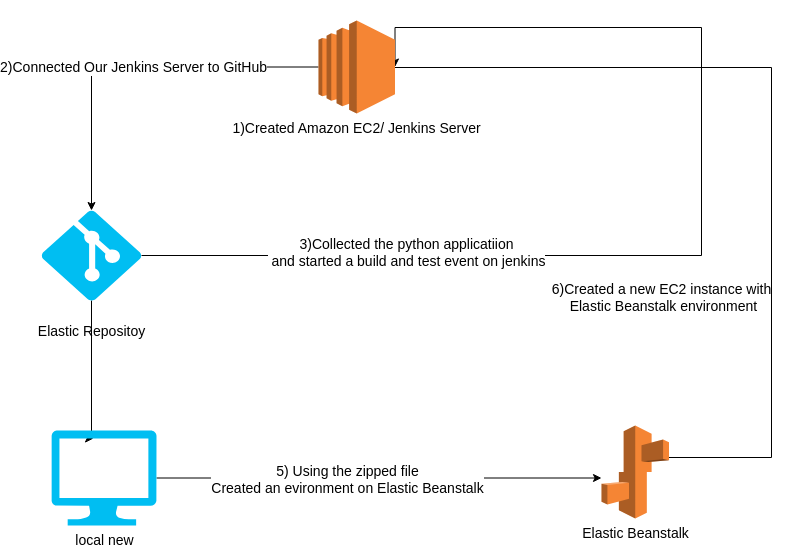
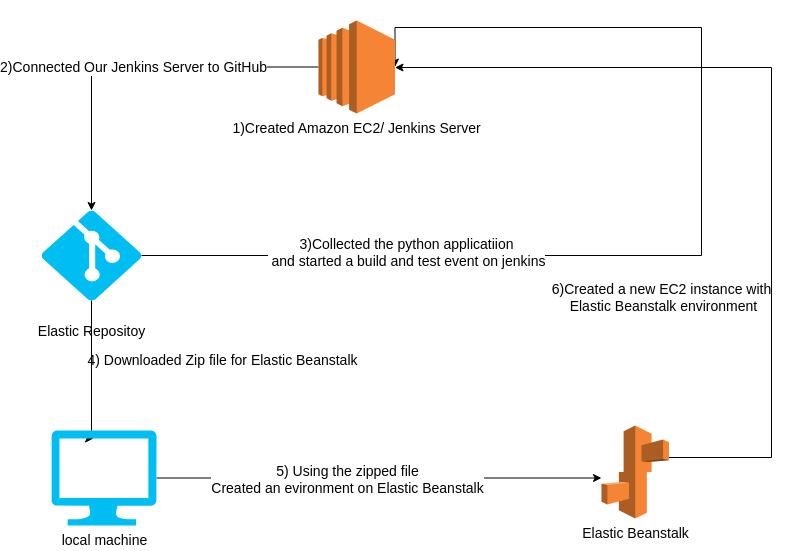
(400, 68) -> (403, 68)
none -> (223, 361)
(105, 541) -> (105, 541)
